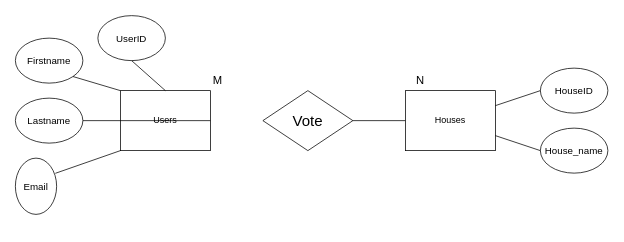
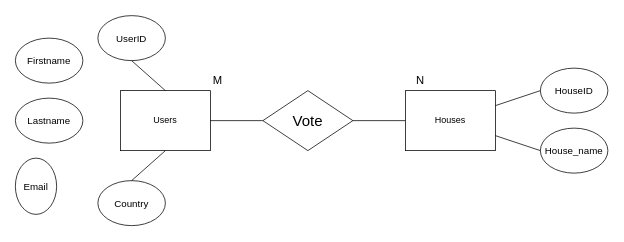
(97, 83) -> none
(147, 120) -> (237, 120)
(88, 162) -> none
none -> (149, 165)
none -> (132, 203)
